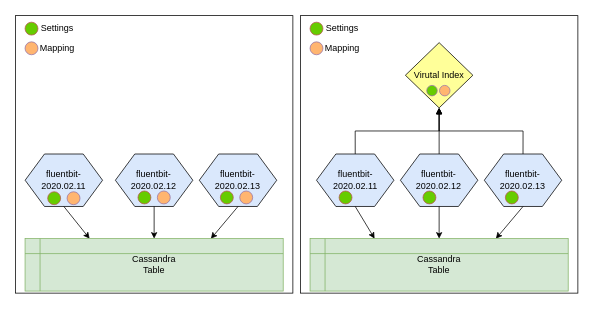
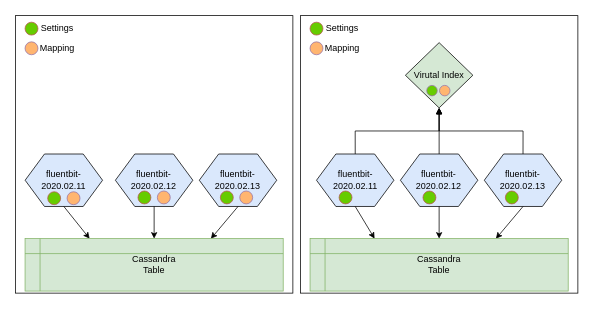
(439, 75) -> (439, 75)
